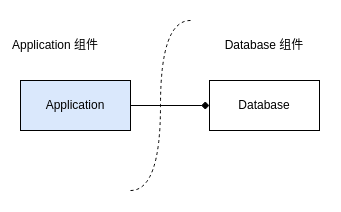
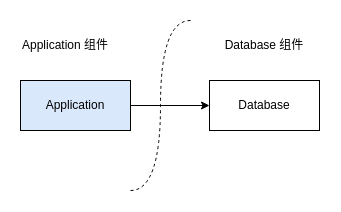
(56, 46) -> (66, 46)
(200, 106) -> (201, 106)
